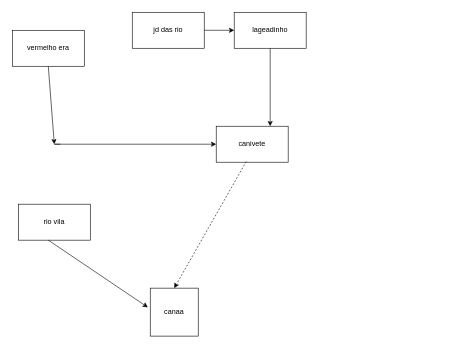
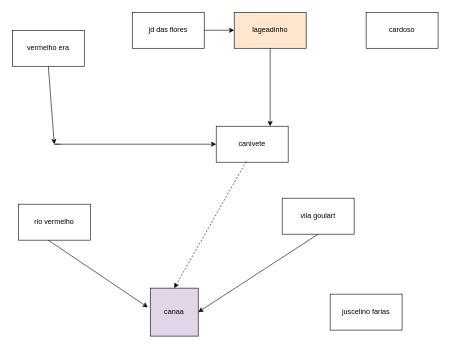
(168, 30) -> (168, 30)
(270, 30) -> (270, 30)
none -> (402, 30)
none -> (318, 216)
(54, 222) -> (54, 222)
none -> (260, 272)
(174, 312) -> (174, 312)
none -> (366, 312)
